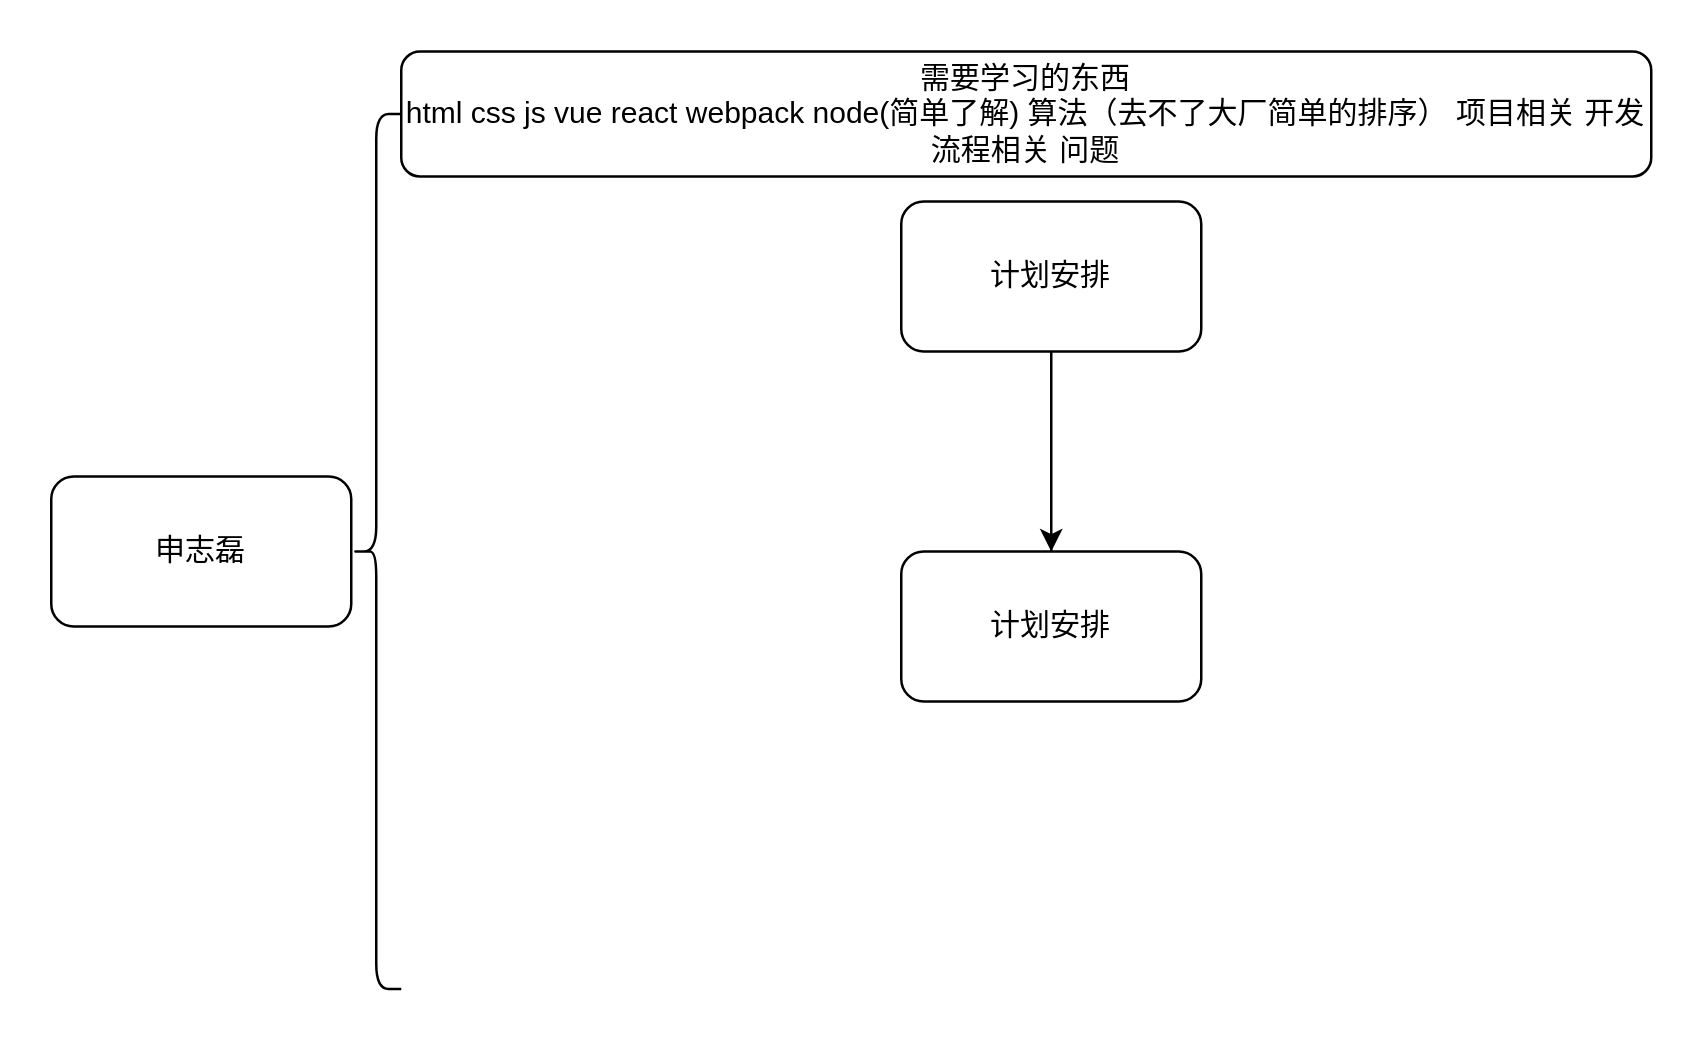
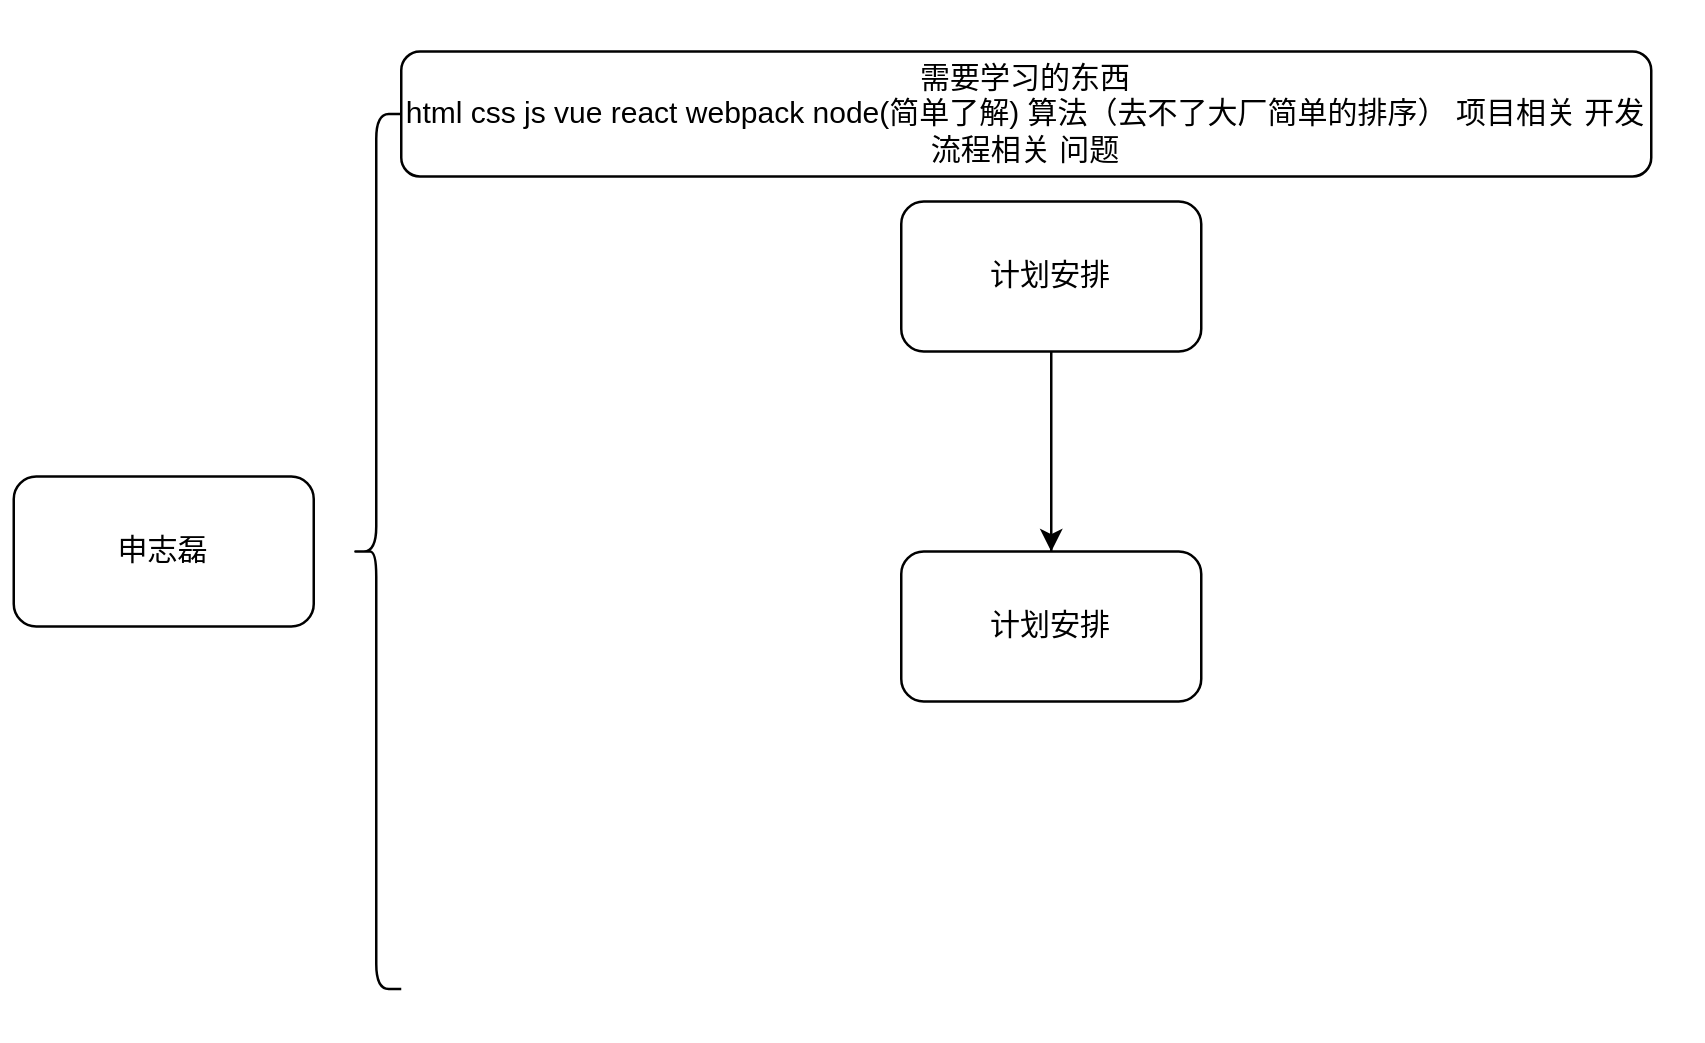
(201, 551) -> (164, 551)
